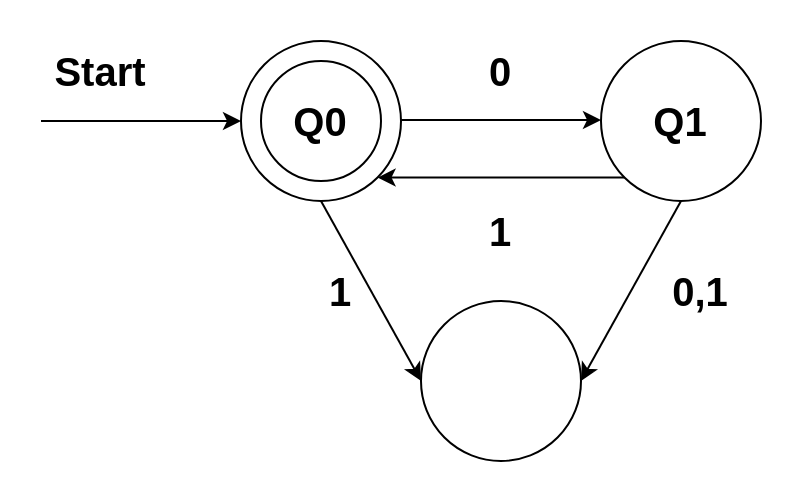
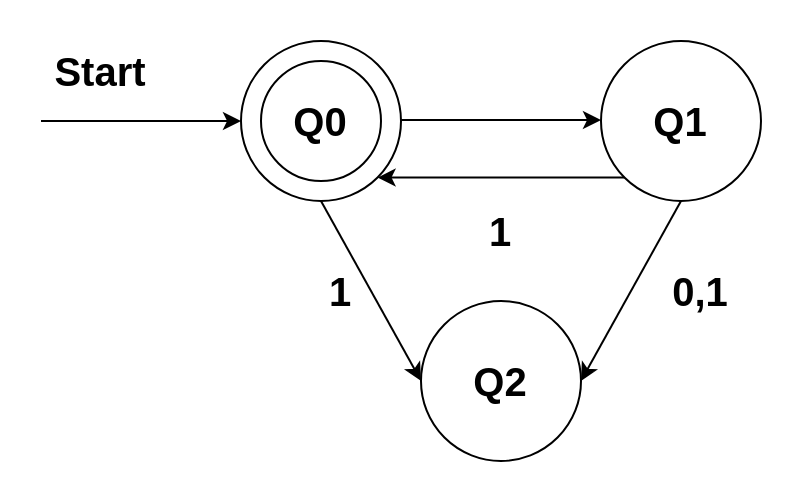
(501, 71) -> none
none -> (501, 381)
